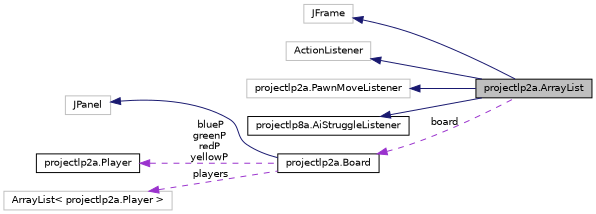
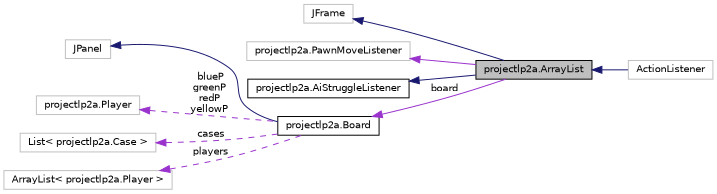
(431, 70) -> (615, 70)
(448, 88) -> (448, 62)
(328, 126) -> (328, 88)
(452, 128) -> (444, 98)
none -> (88, 143)
(88, 163) -> (88, 105)
